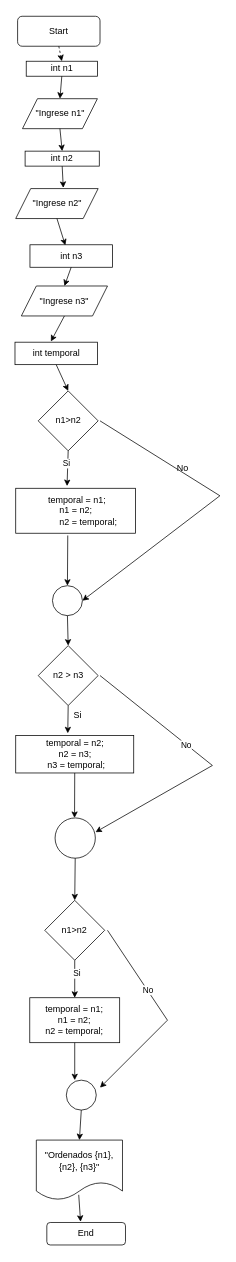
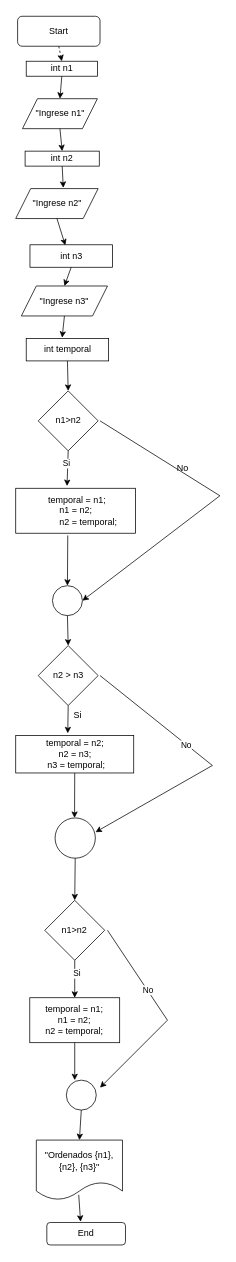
(56, 353) -> (68, 349)
